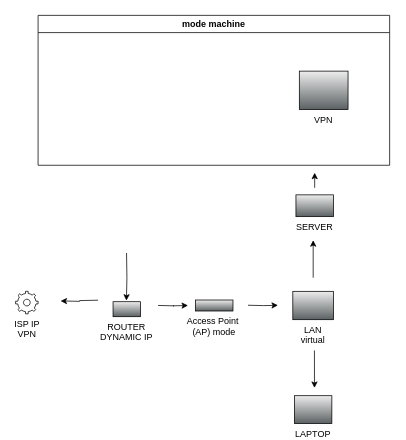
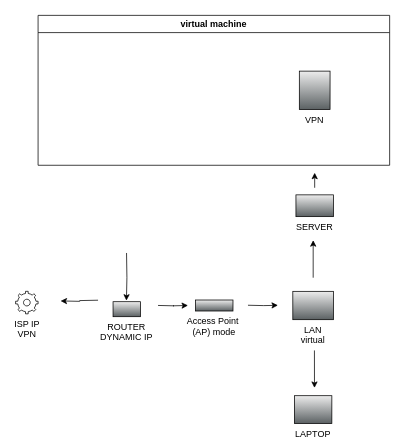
(214, 24) -> (214, 24)
(324, 90) -> (315, 90)
